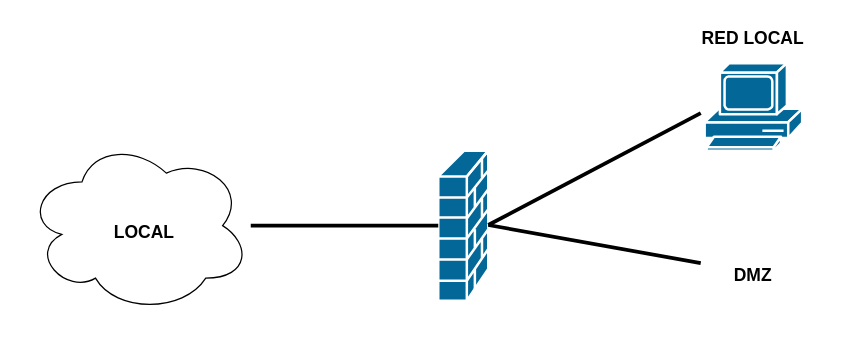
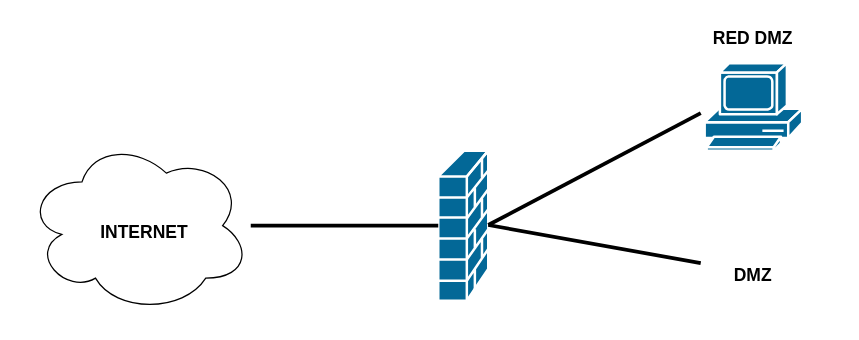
(753, 38) -> (753, 38)
(144, 232) -> (144, 232)
